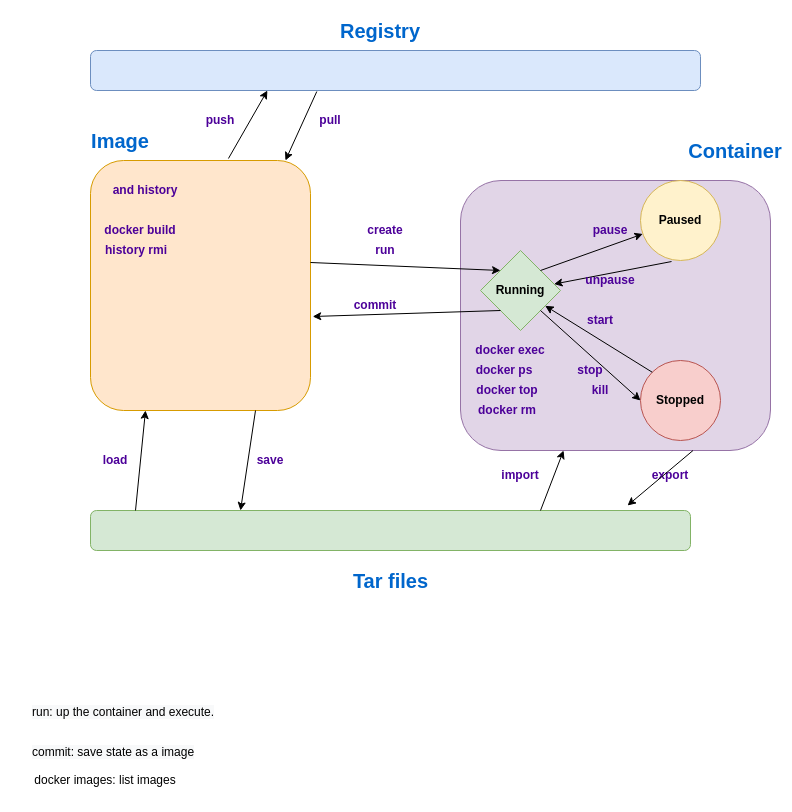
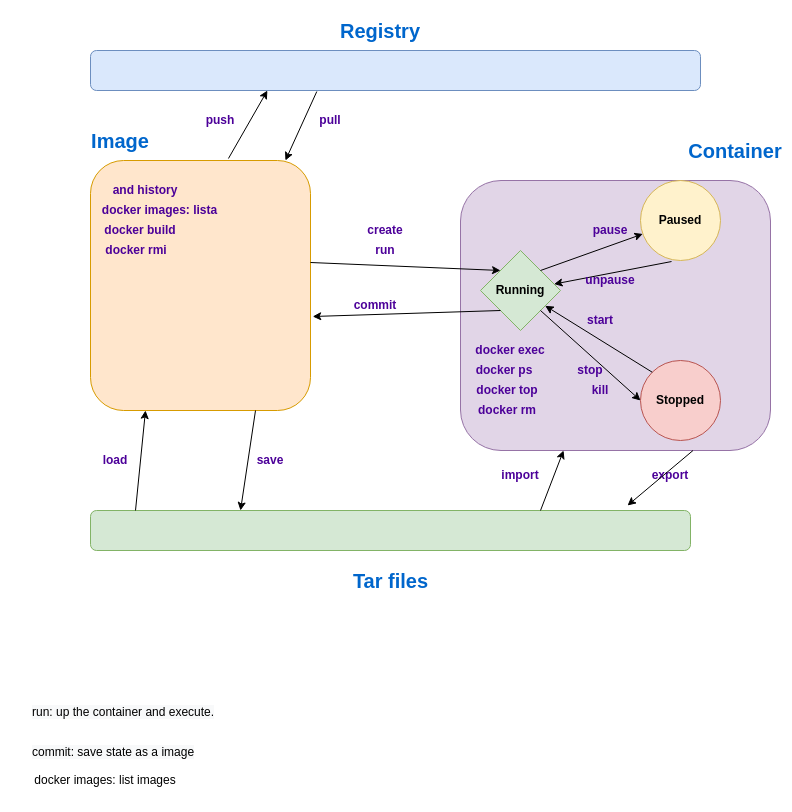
none -> (160, 211)
(137, 251) -> (137, 251)
